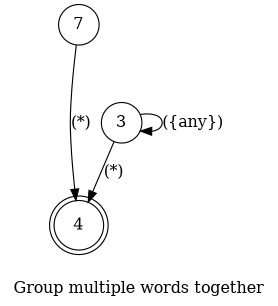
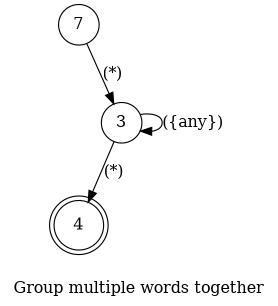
(70, 117) -> (98, 69)
